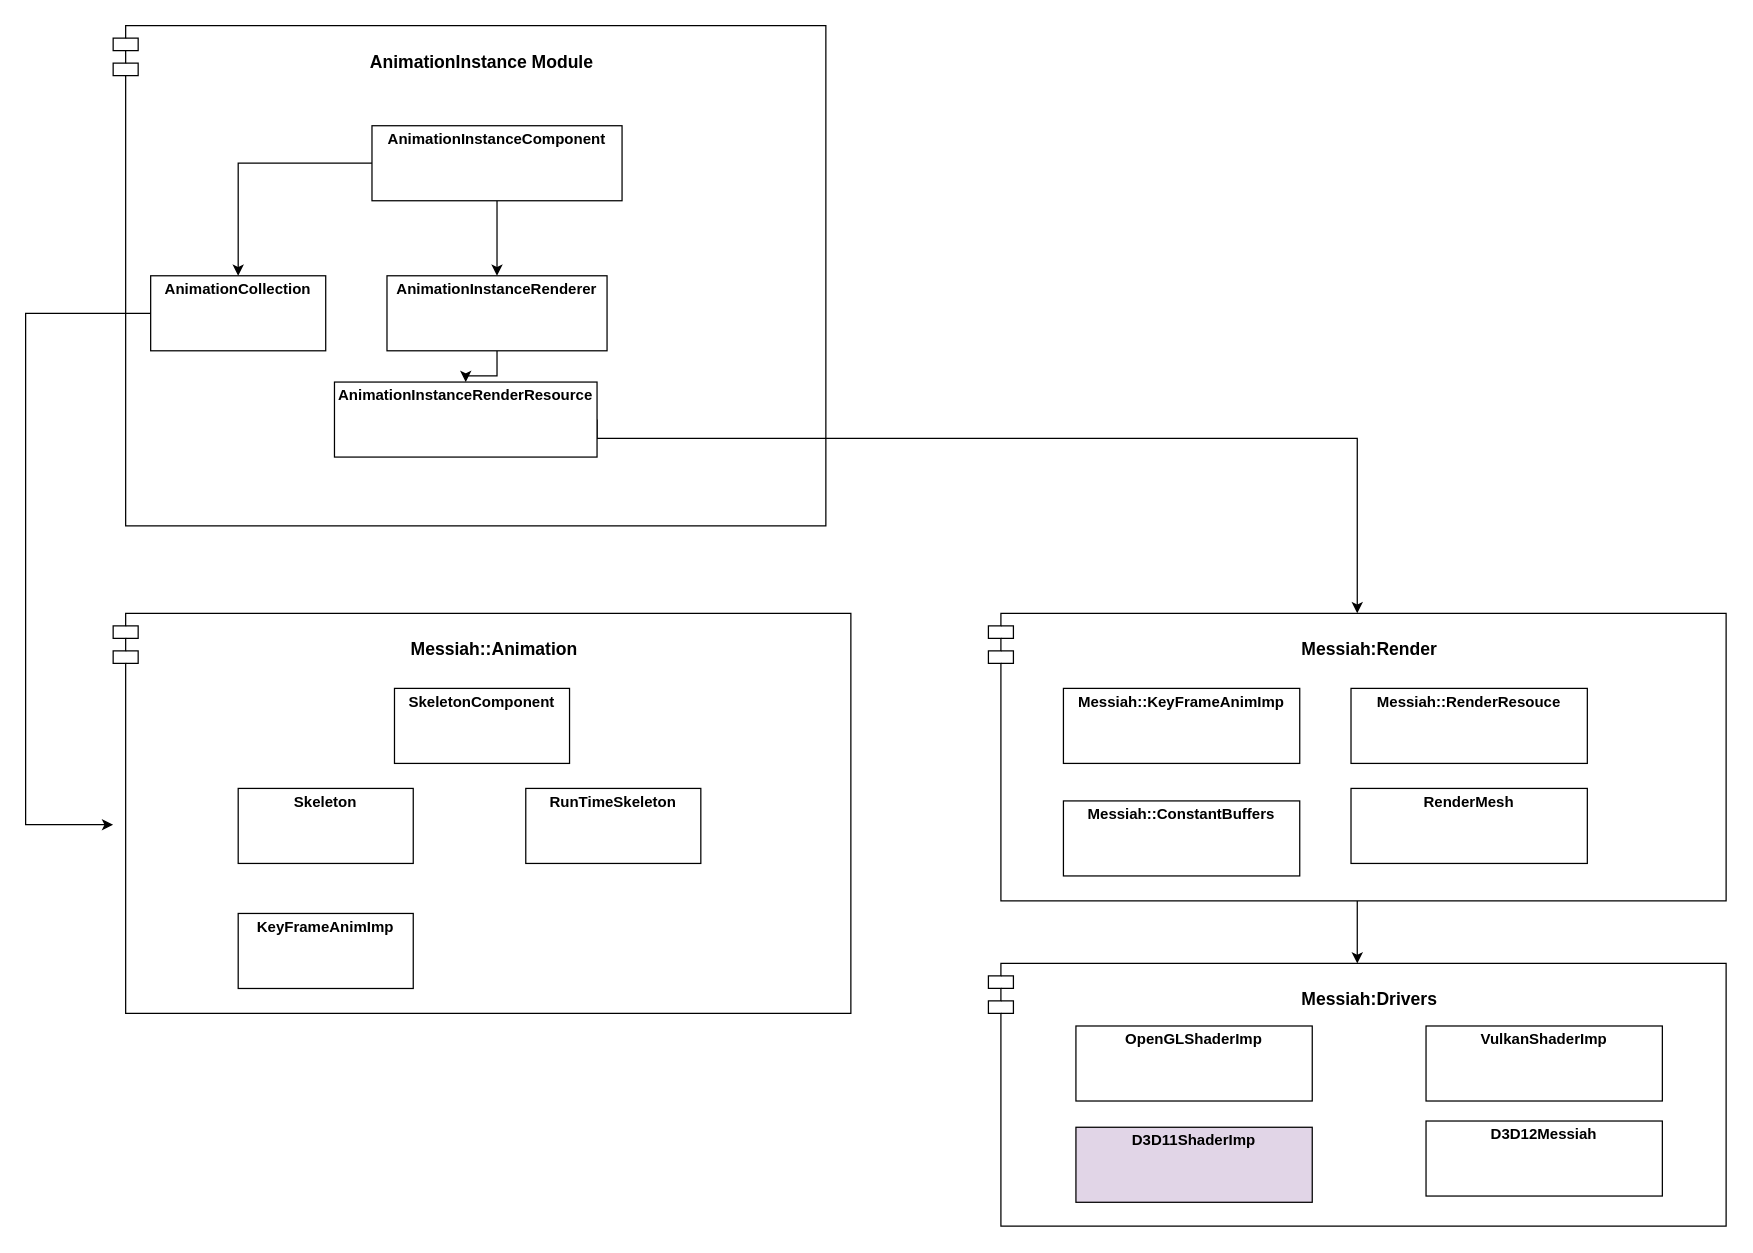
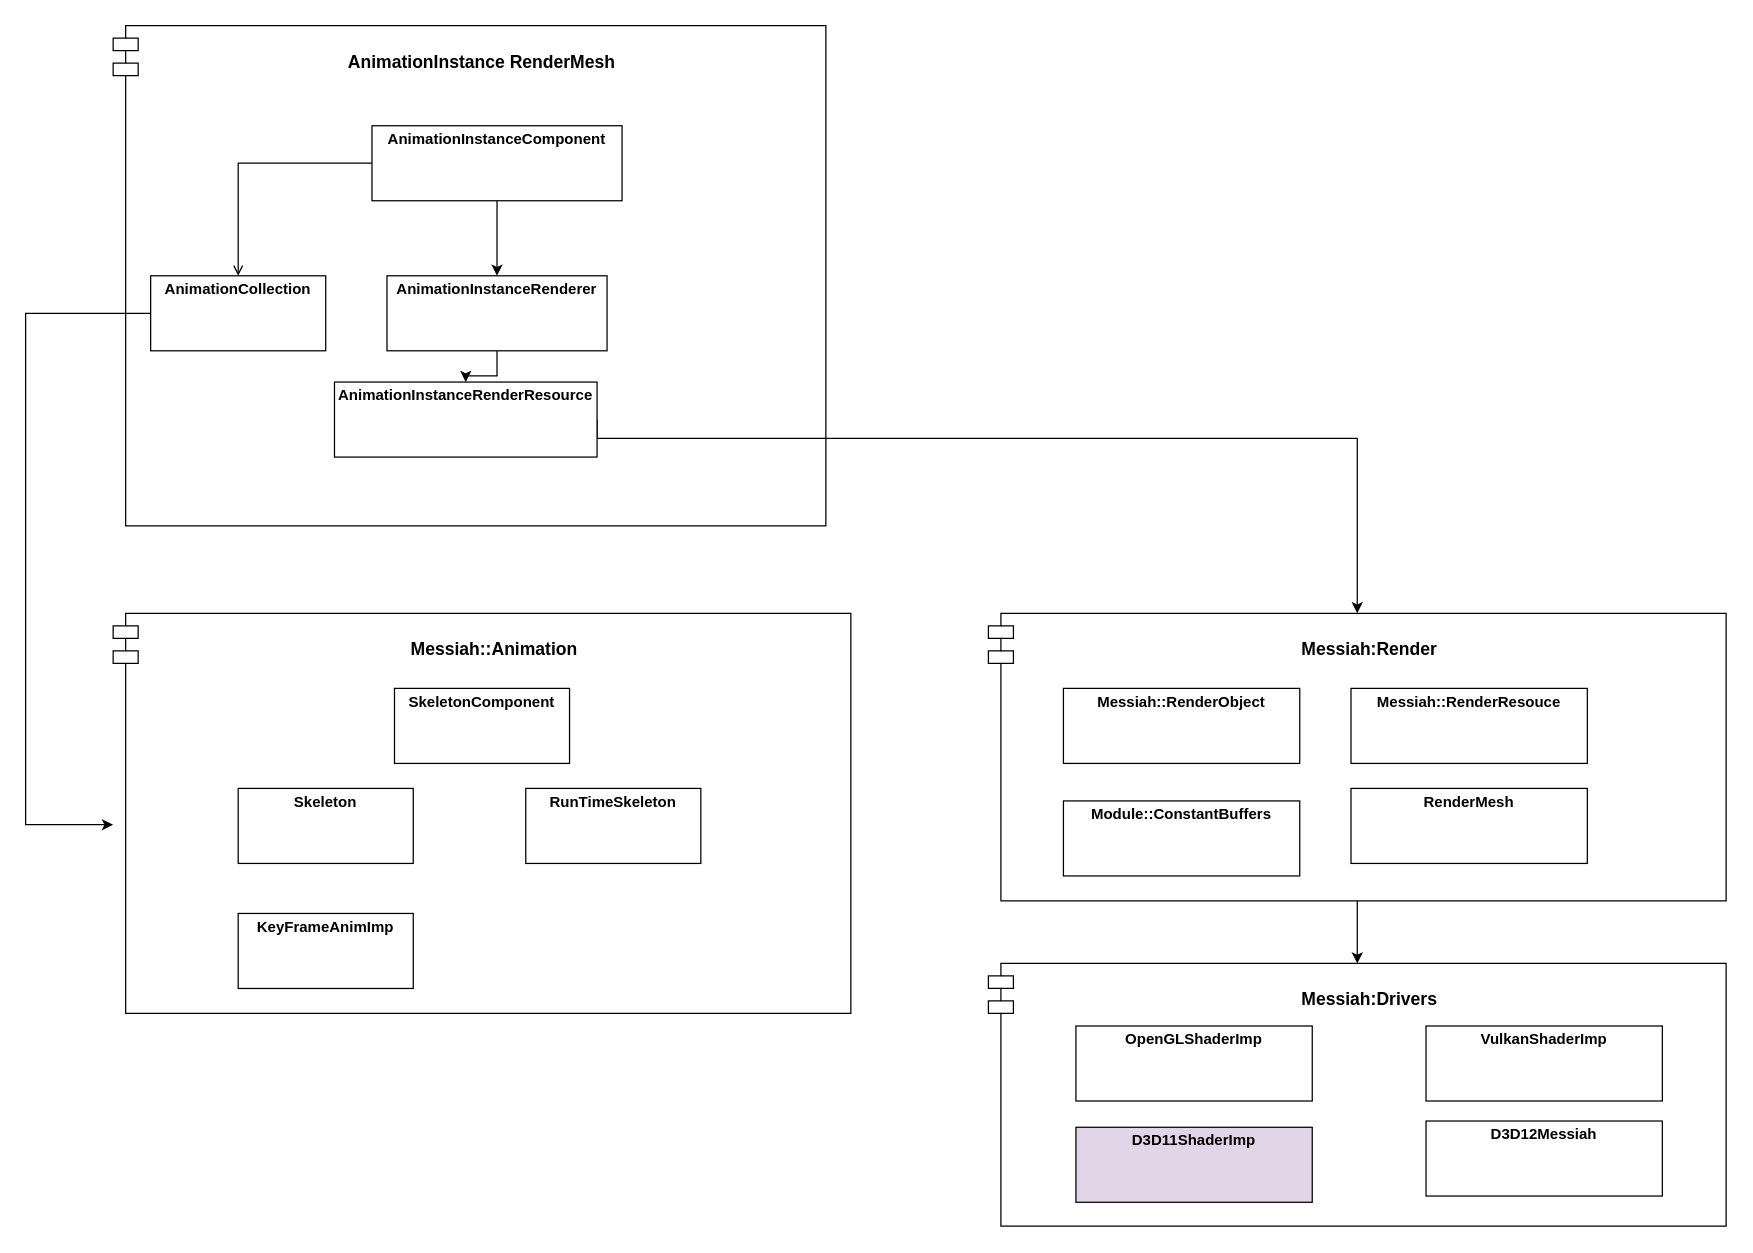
(482, 43) -> (482, 43)
(238, 266) -> (238, 268)
(1156, 697) -> (1145, 697)
(1158, 810) -> (1154, 810)
